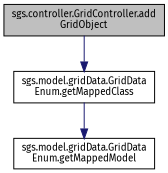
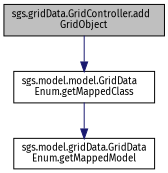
(84, 20) -> (84, 20)
(84, 87) -> (84, 87)
